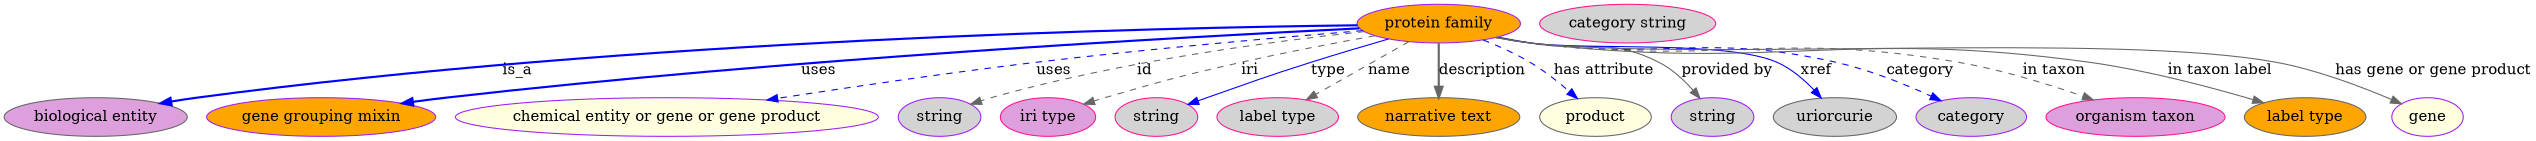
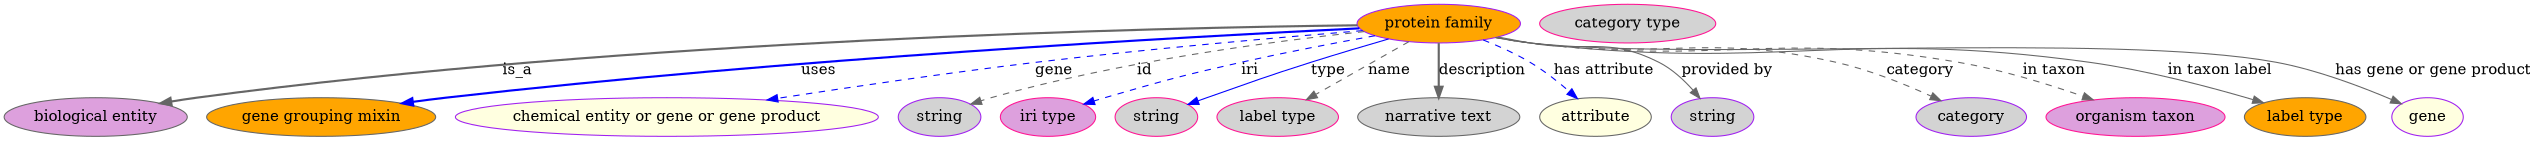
(1628, 24) -> (1628, 24)
(763, 46) -> (763, 46)
(1816, 58) -> (1816, 58)
(1233, 64) -> (1233, 64)
(1054, 70) -> (1054, 70)
(321, 117) -> (321, 117)
(1439, 117) -> (1439, 117)
(1595, 117) -> (1595, 117)
(1835, 117) -> none
